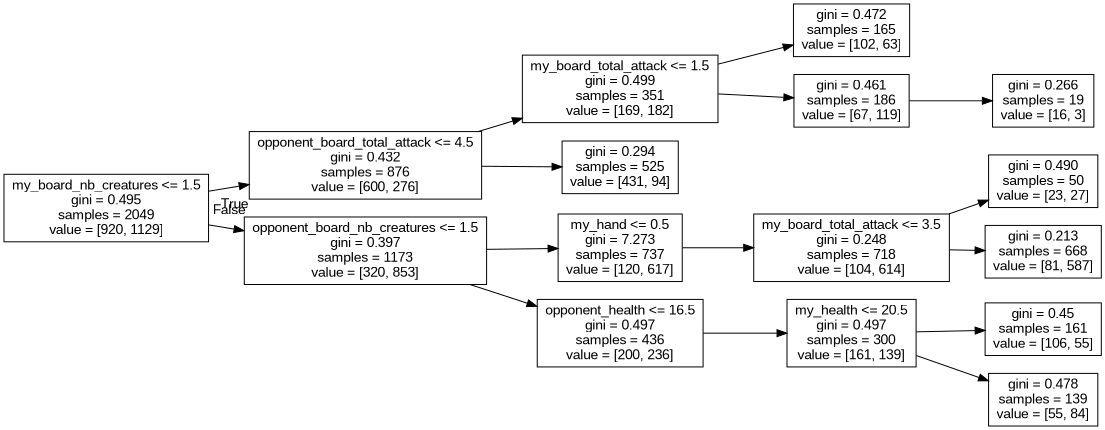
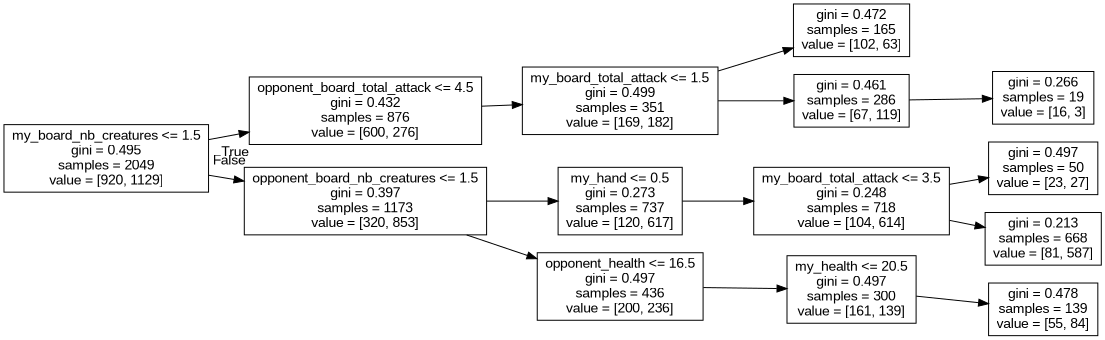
(852, 101) -> (852, 101)
(620, 167) -> none
(1043, 181) -> (1043, 168)
(620, 248) -> (620, 201)
(1043, 329) -> none
